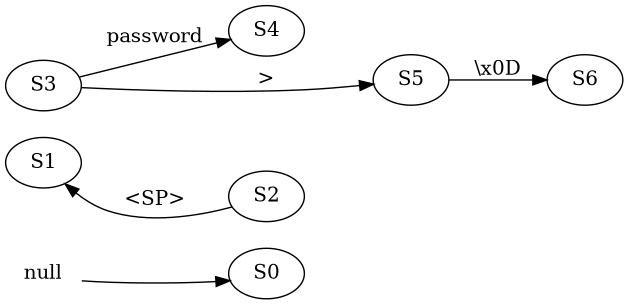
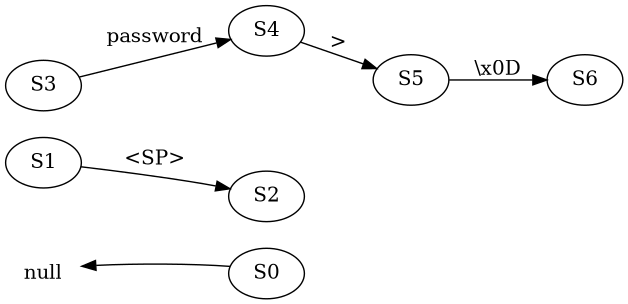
(221, 91) -> (332, 53)
(152, 218) -> (148, 175)
(149, 283) -> (163, 264)
